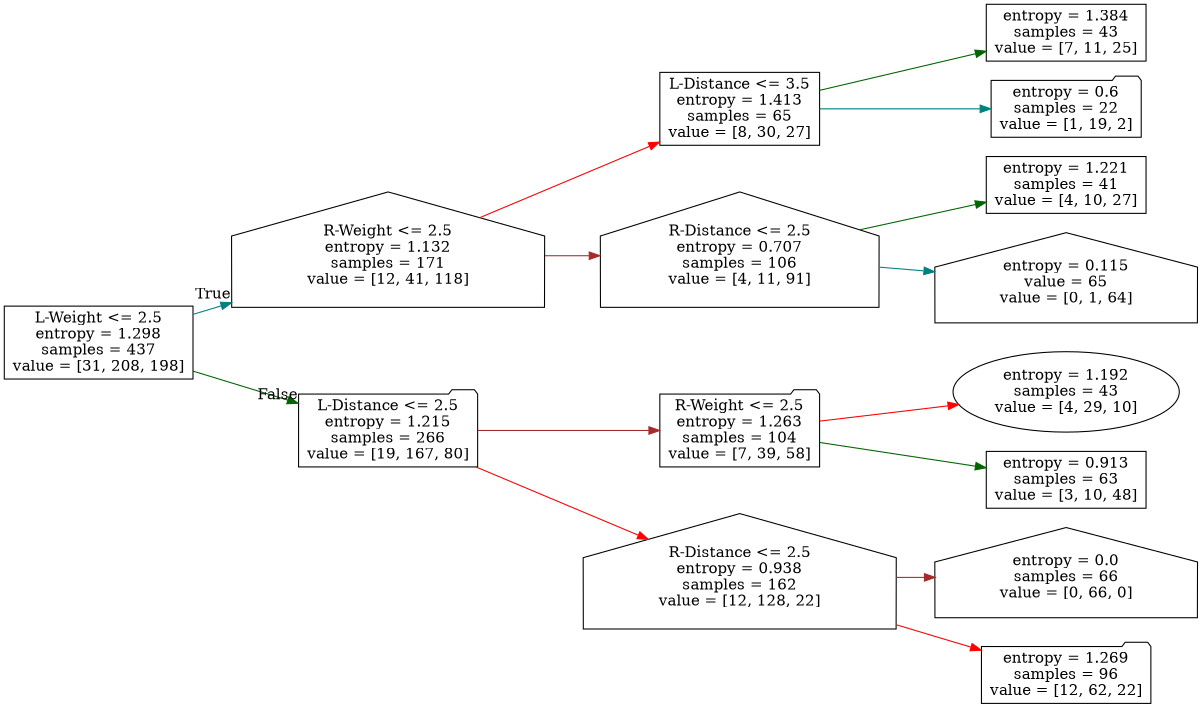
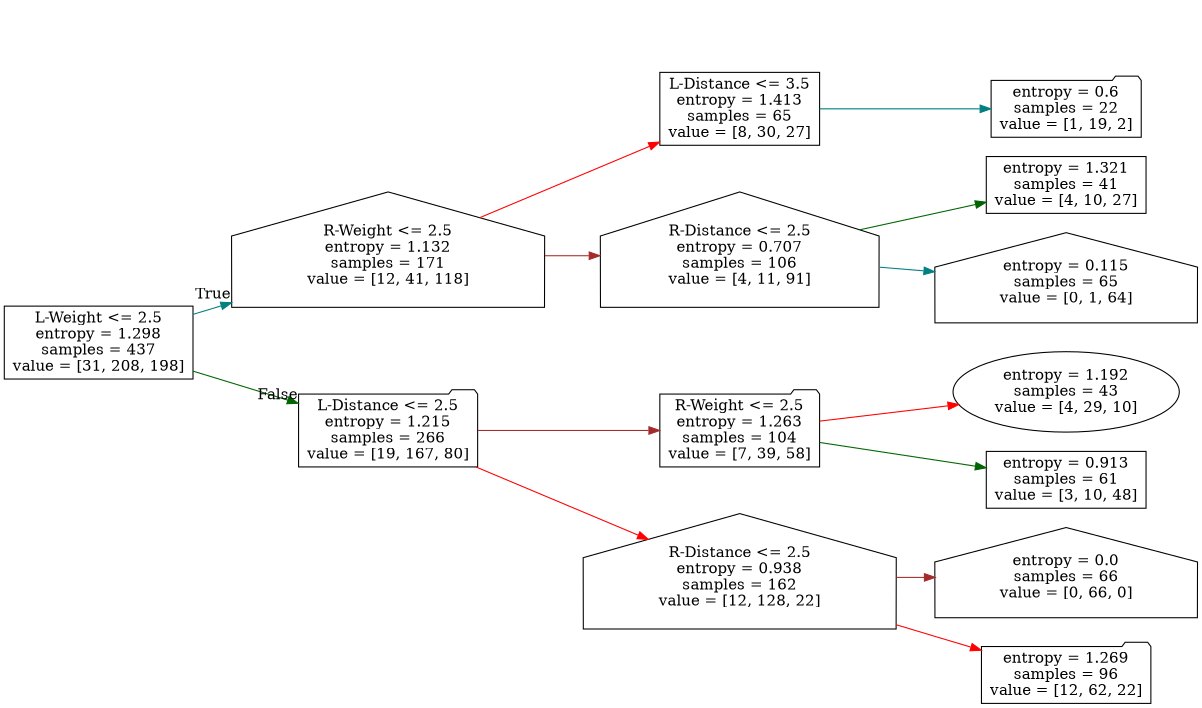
(1066, 33) -> none
(1066, 185) -> (1066, 185)
(1066, 283) -> (1066, 283)
(1066, 480) -> (1066, 480)
